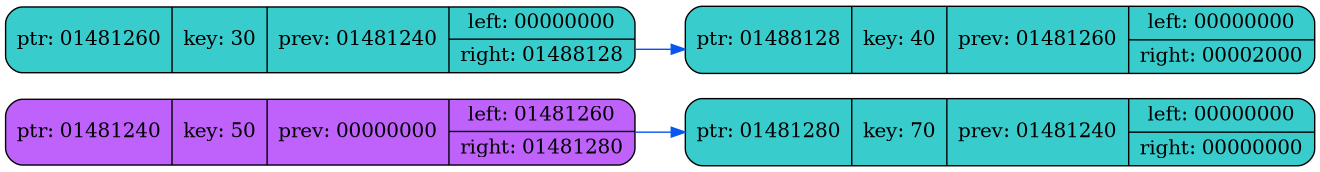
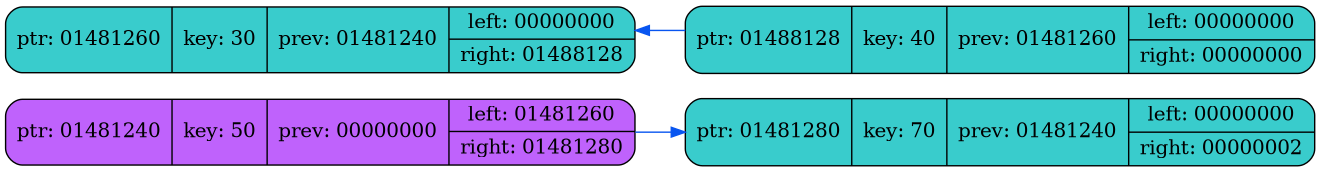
(653, 49) -> (667, 30)
(1222, 56) -> (1222, 56)
(1222, 148) -> (1222, 148)
